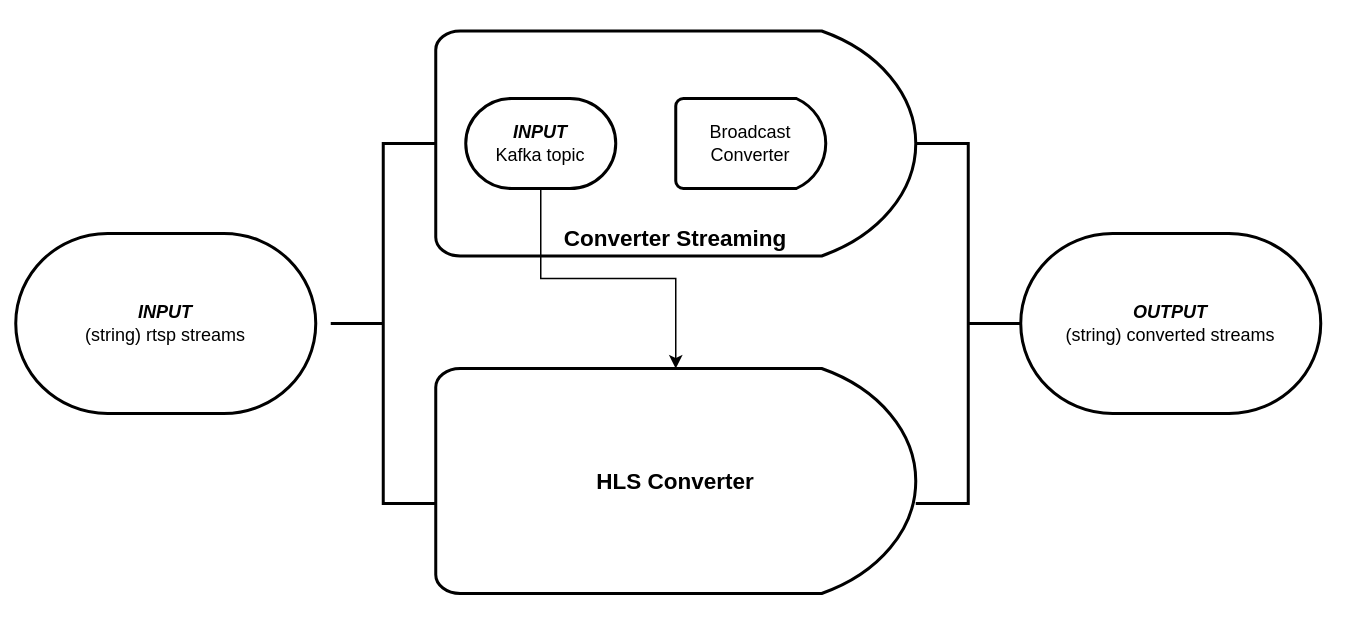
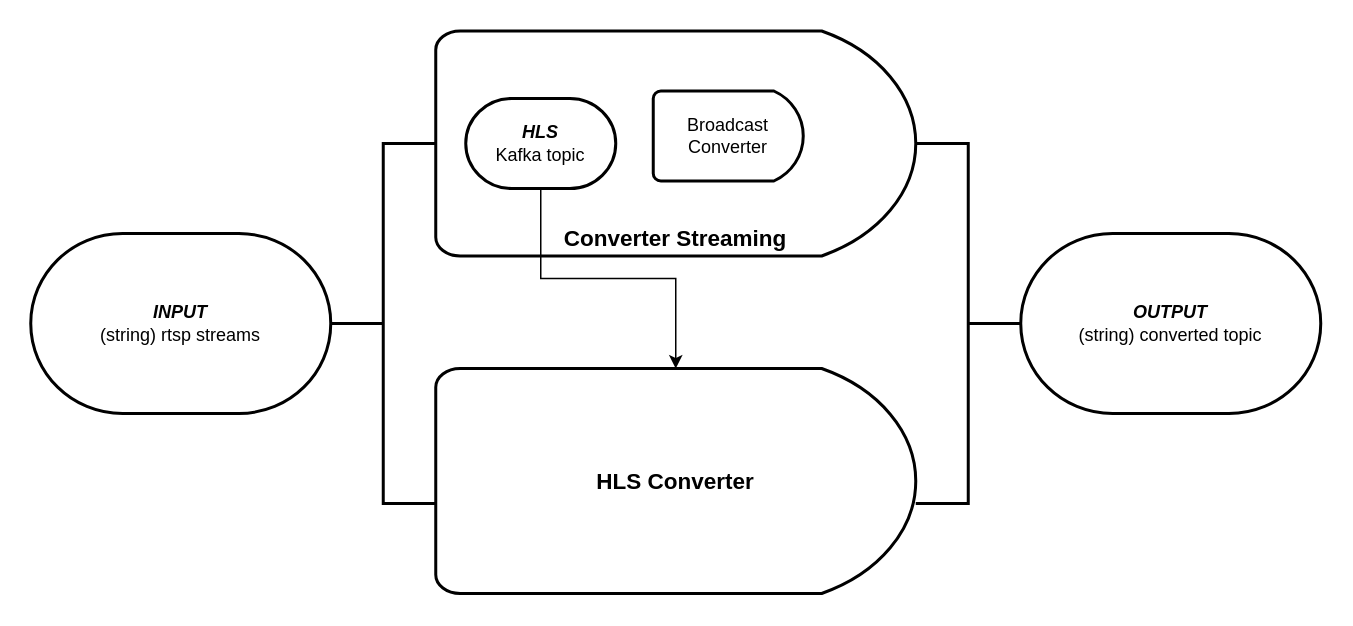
(541, 143) -> (541, 143)
(751, 143) -> (728, 136)
(166, 323) -> (181, 323)
(1171, 323) -> (1171, 323)
